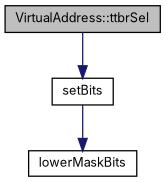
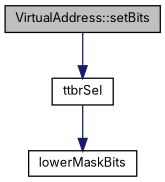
(83, 19) -> (83, 19)
(83, 92) -> (83, 92)
